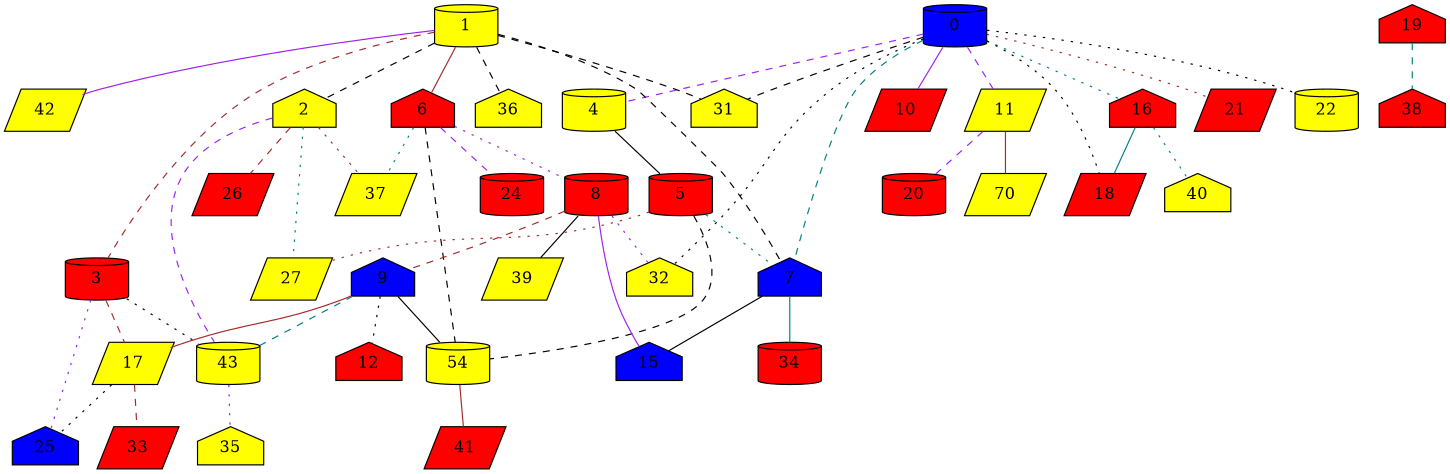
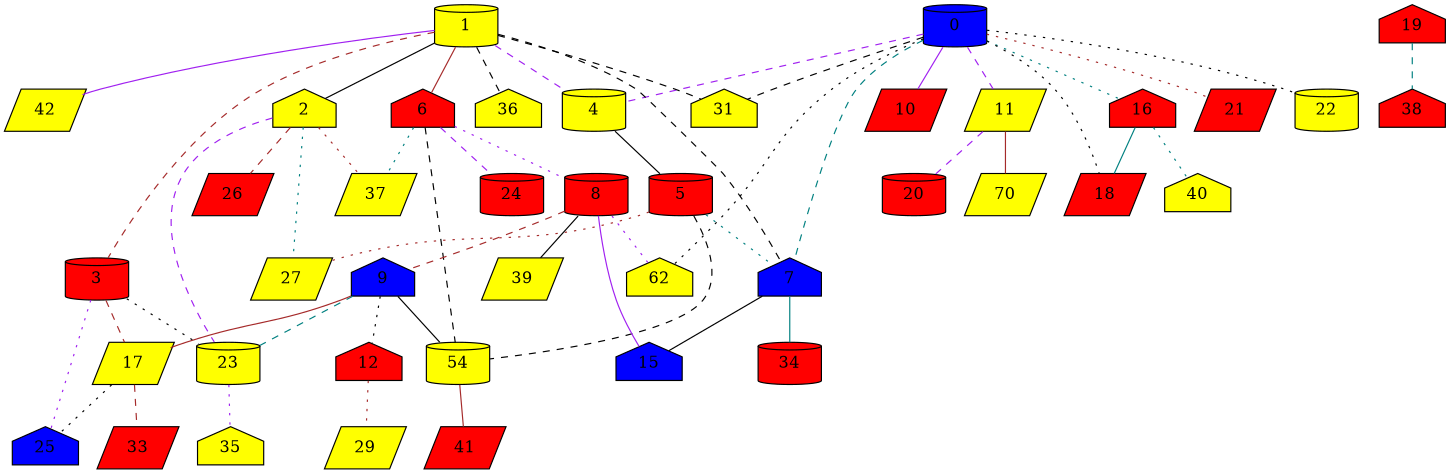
none -> (530, 68)
(380, 71) -> (380, 71)
(660, 279) -> (660, 279)
(228, 363) -> (228, 363)
none -> (365, 448)
